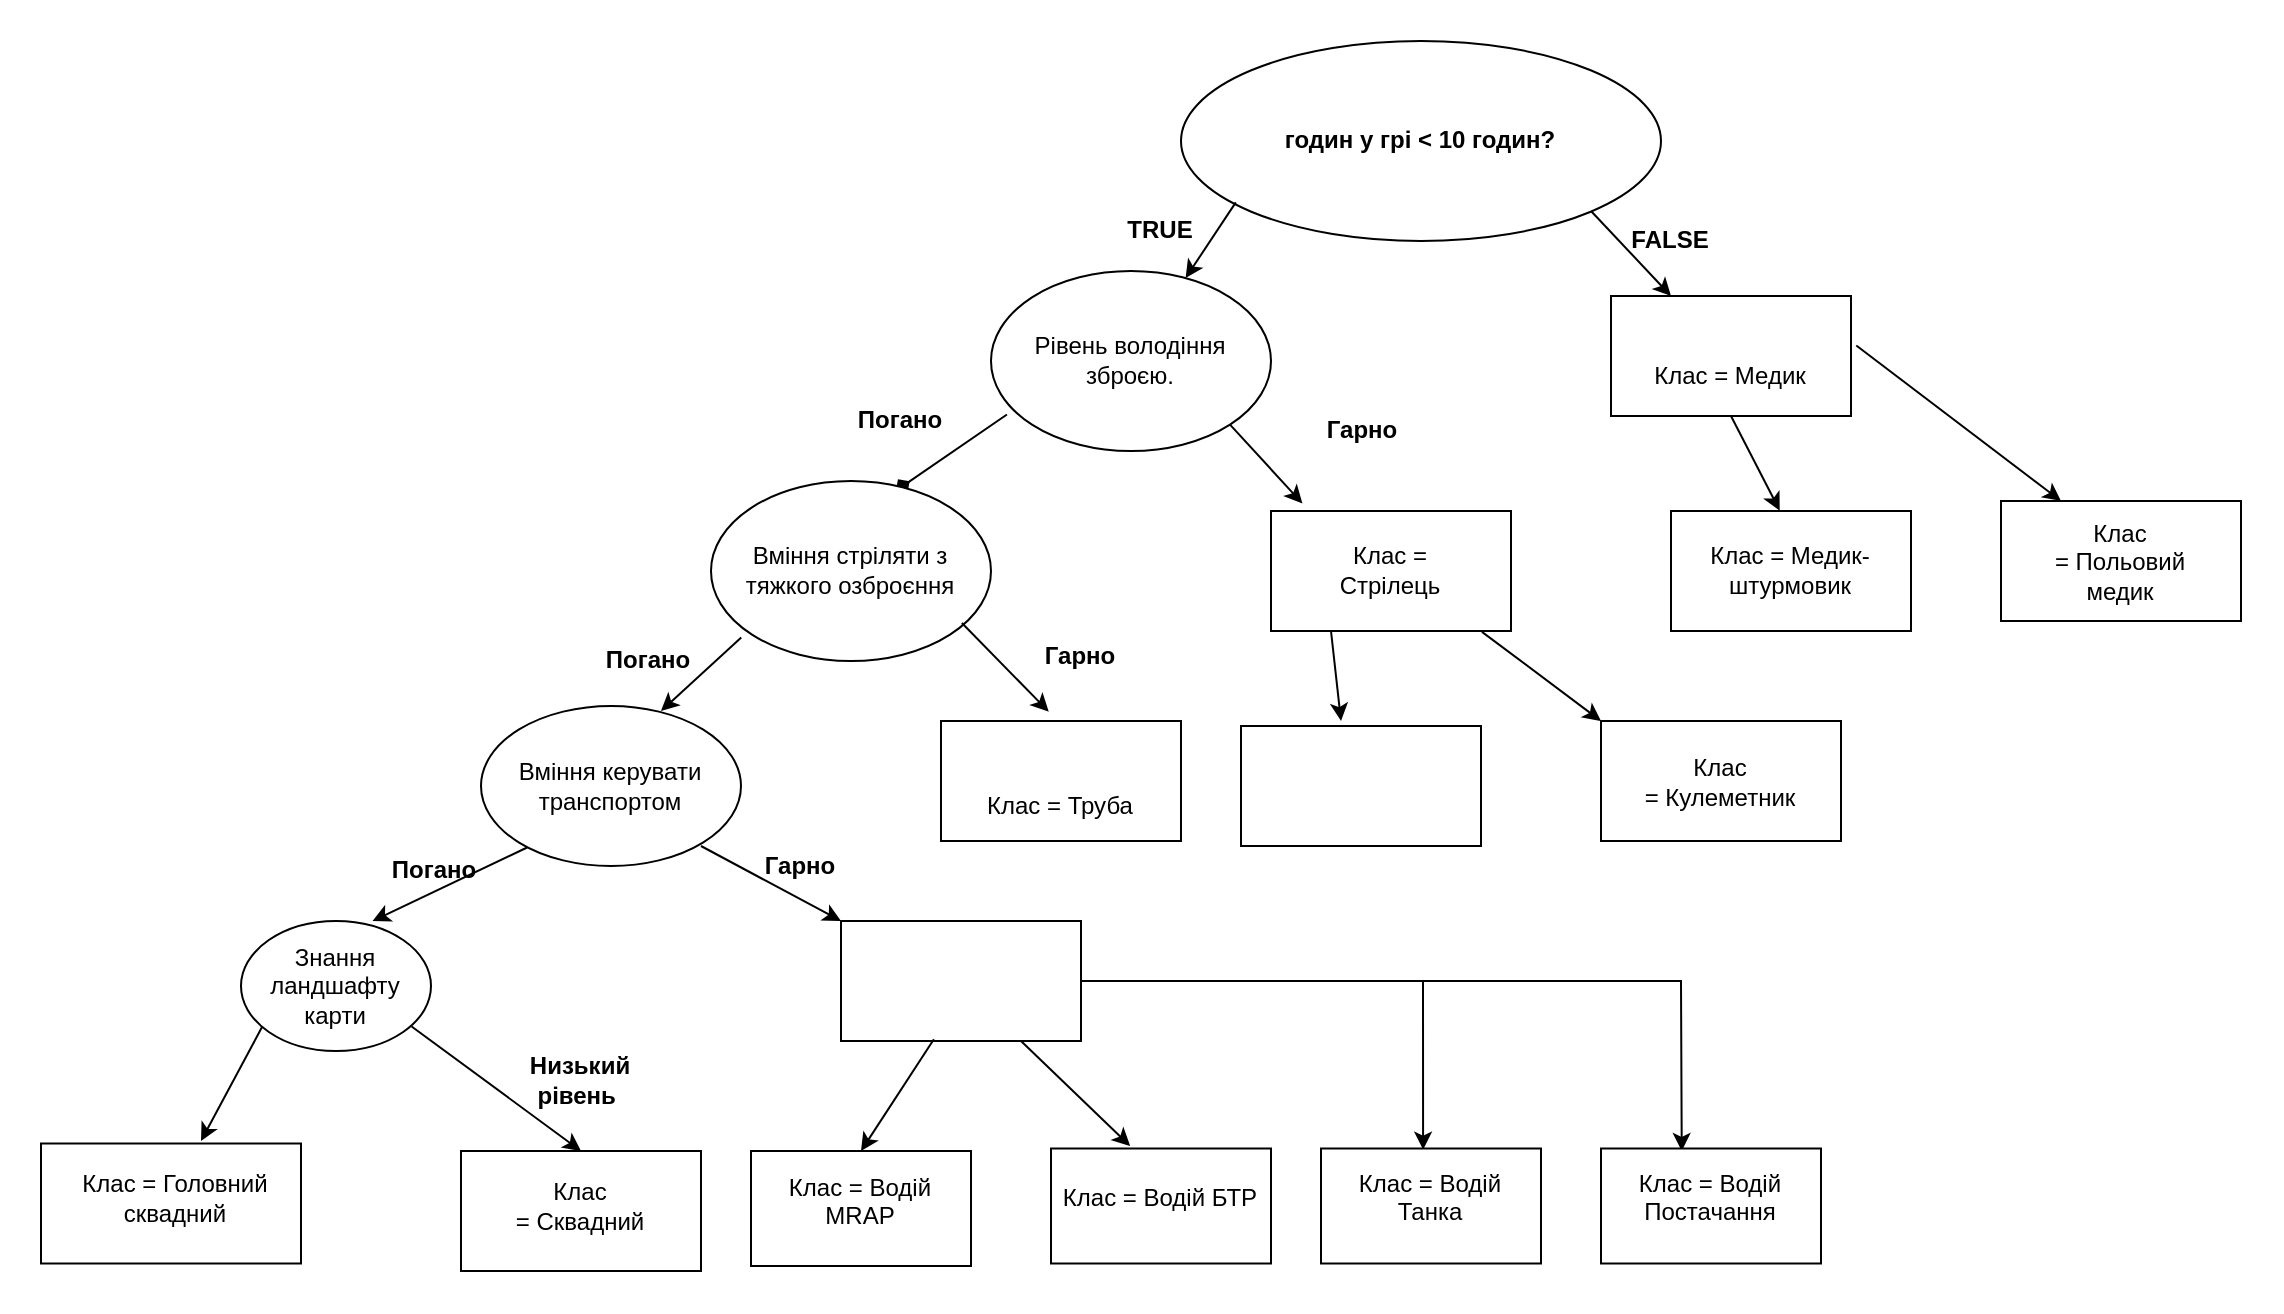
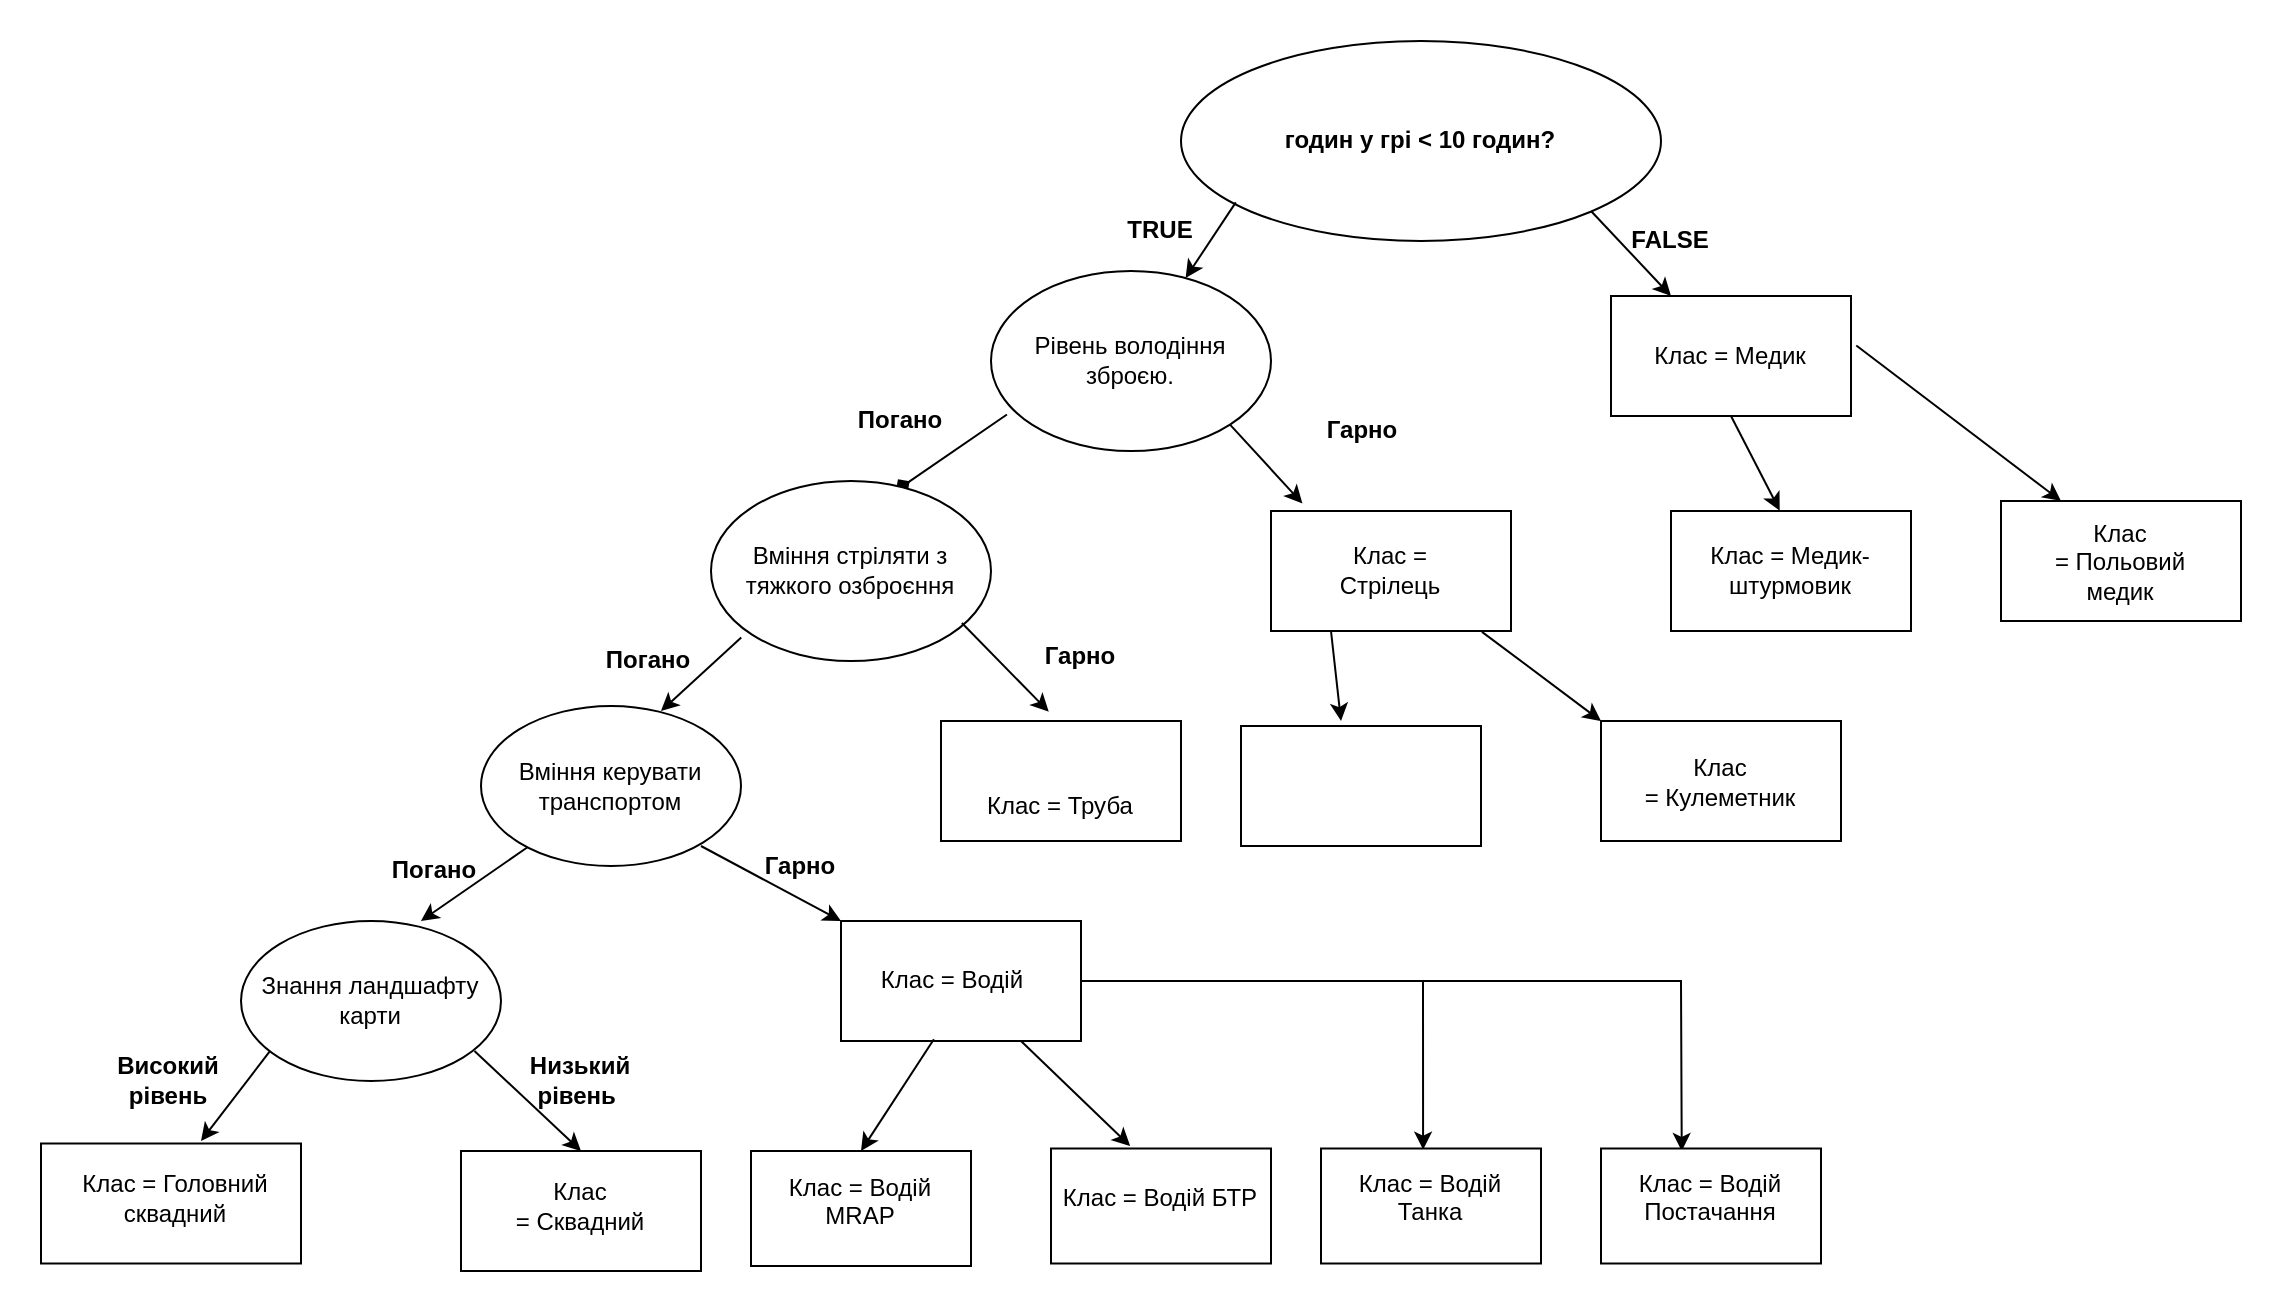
(1731, 376) -> (1731, 356)
none -> (953, 981)
(336, 986) -> (371, 1001)
none -> (169, 1081)
